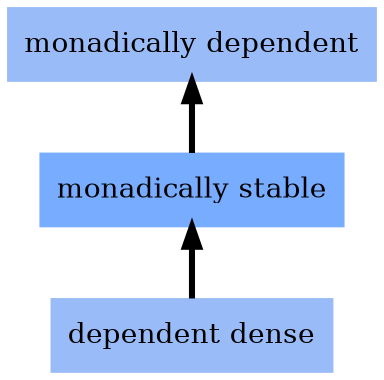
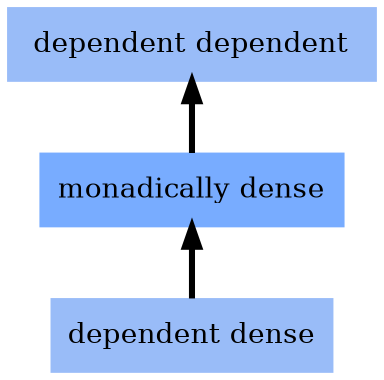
(192, 44) -> (192, 44)
(192, 190) -> (192, 190)
